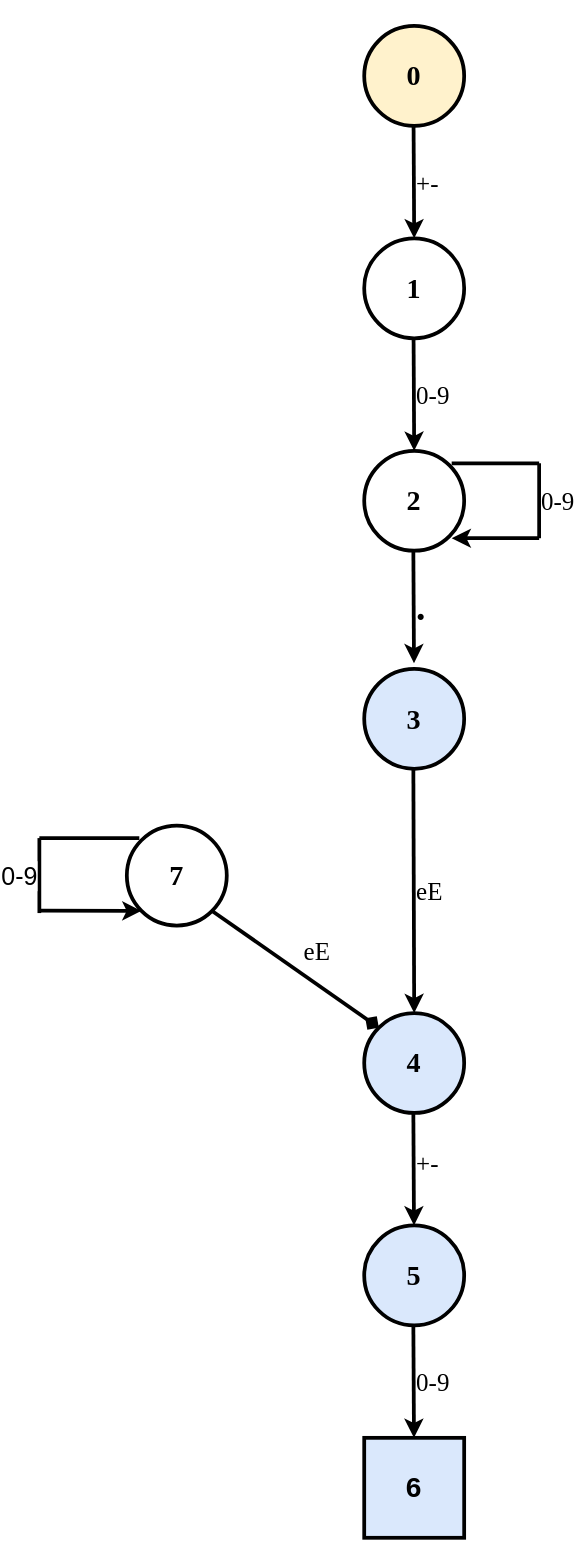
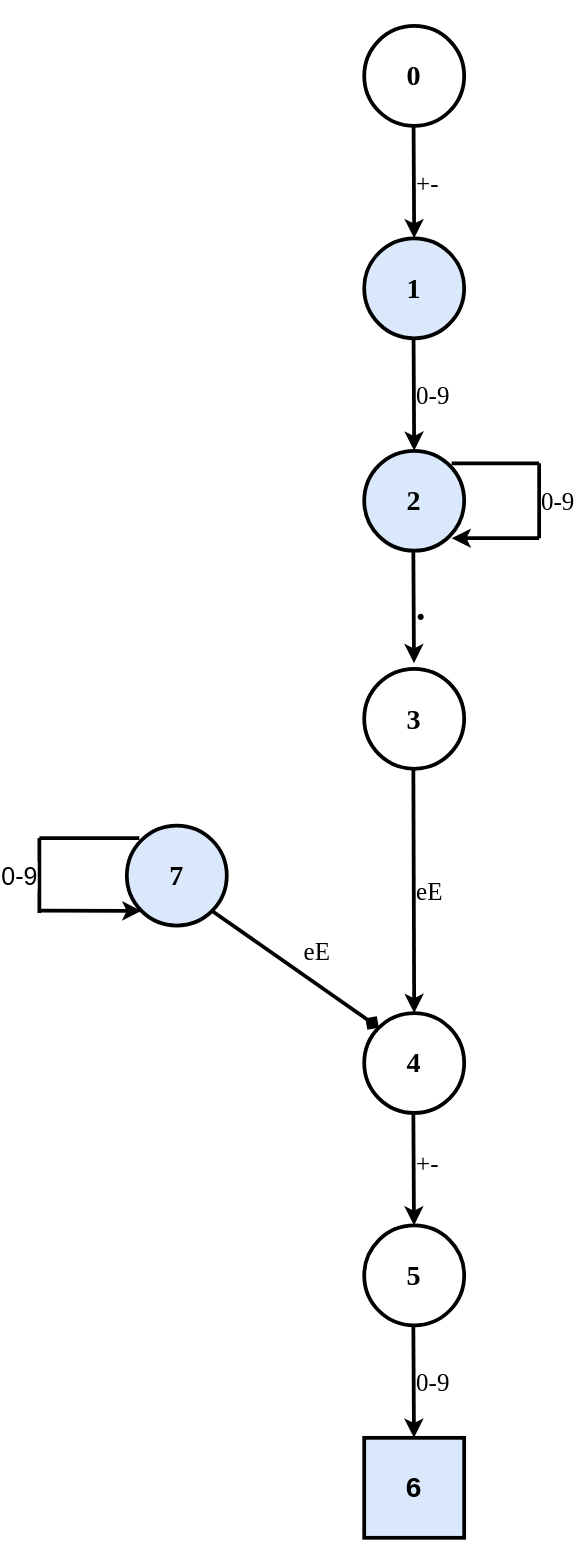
(414, 76) -> (414, 76)
(414, 288) -> (414, 288)
(414, 501) -> (414, 501)
(414, 719) -> (414, 719)
(177, 876) -> (177, 876)
(414, 1063) -> (414, 1063)
(414, 1276) -> (414, 1276)
